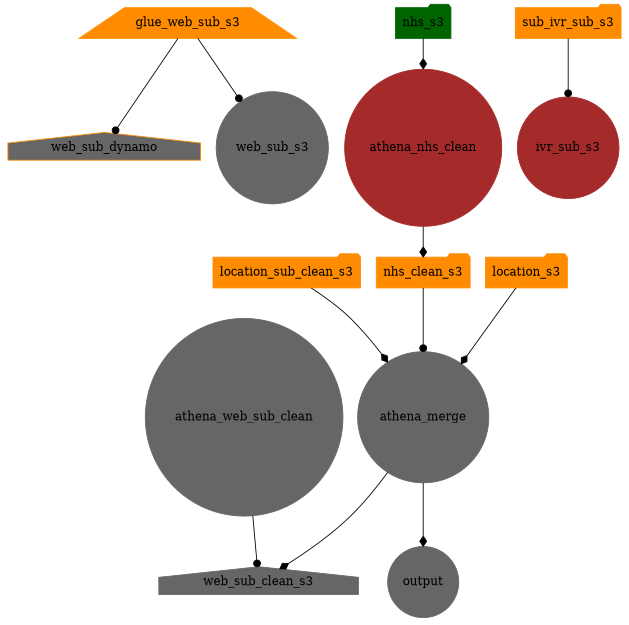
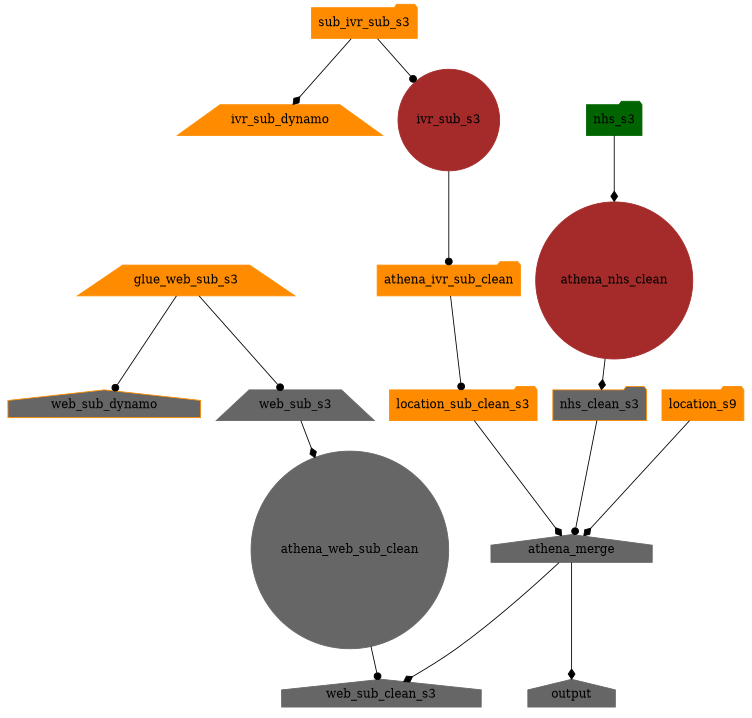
none -> (280, 120)
(272, 148) -> (295, 405)
(423, 273) -> (600, 405)
(526, 273) -> (703, 405)
none -> (449, 280)
(423, 417) -> (572, 550)
none -> (306, 434)
(423, 582) -> (572, 695)
